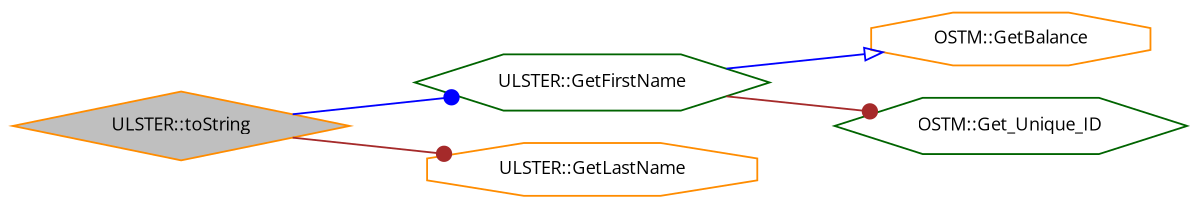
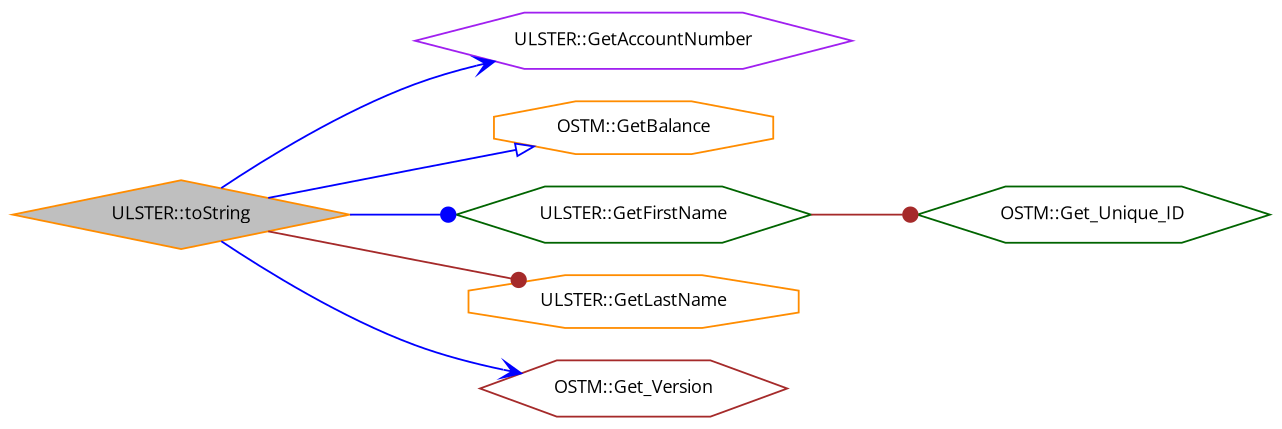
none -> (634, 41)
(795, 61) -> (392, 174)
none -> (634, 389)
